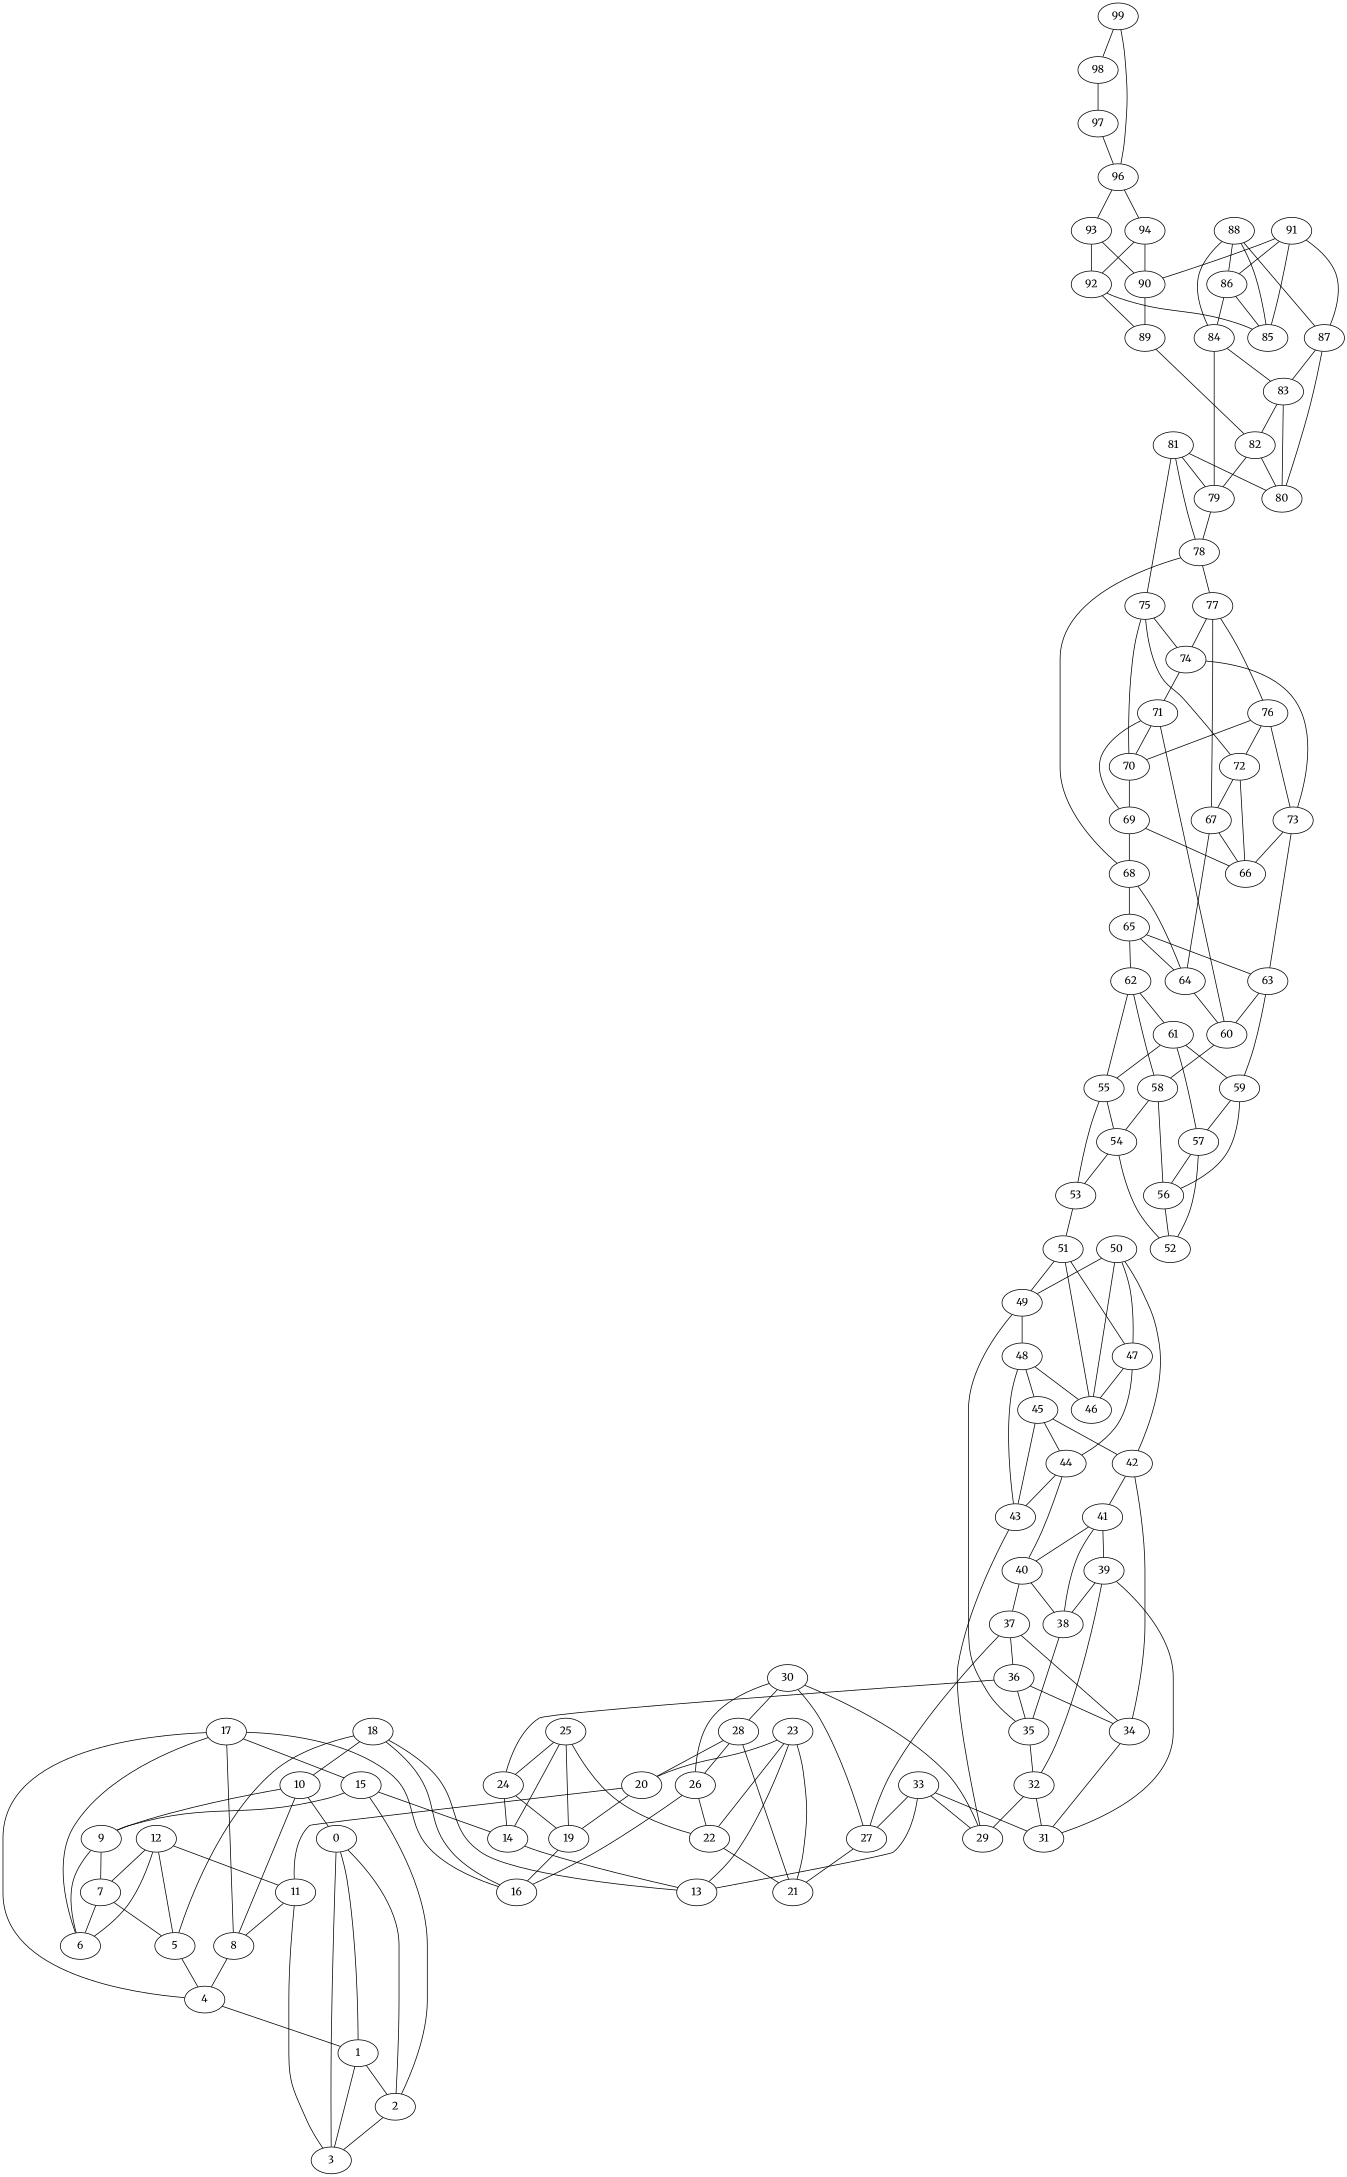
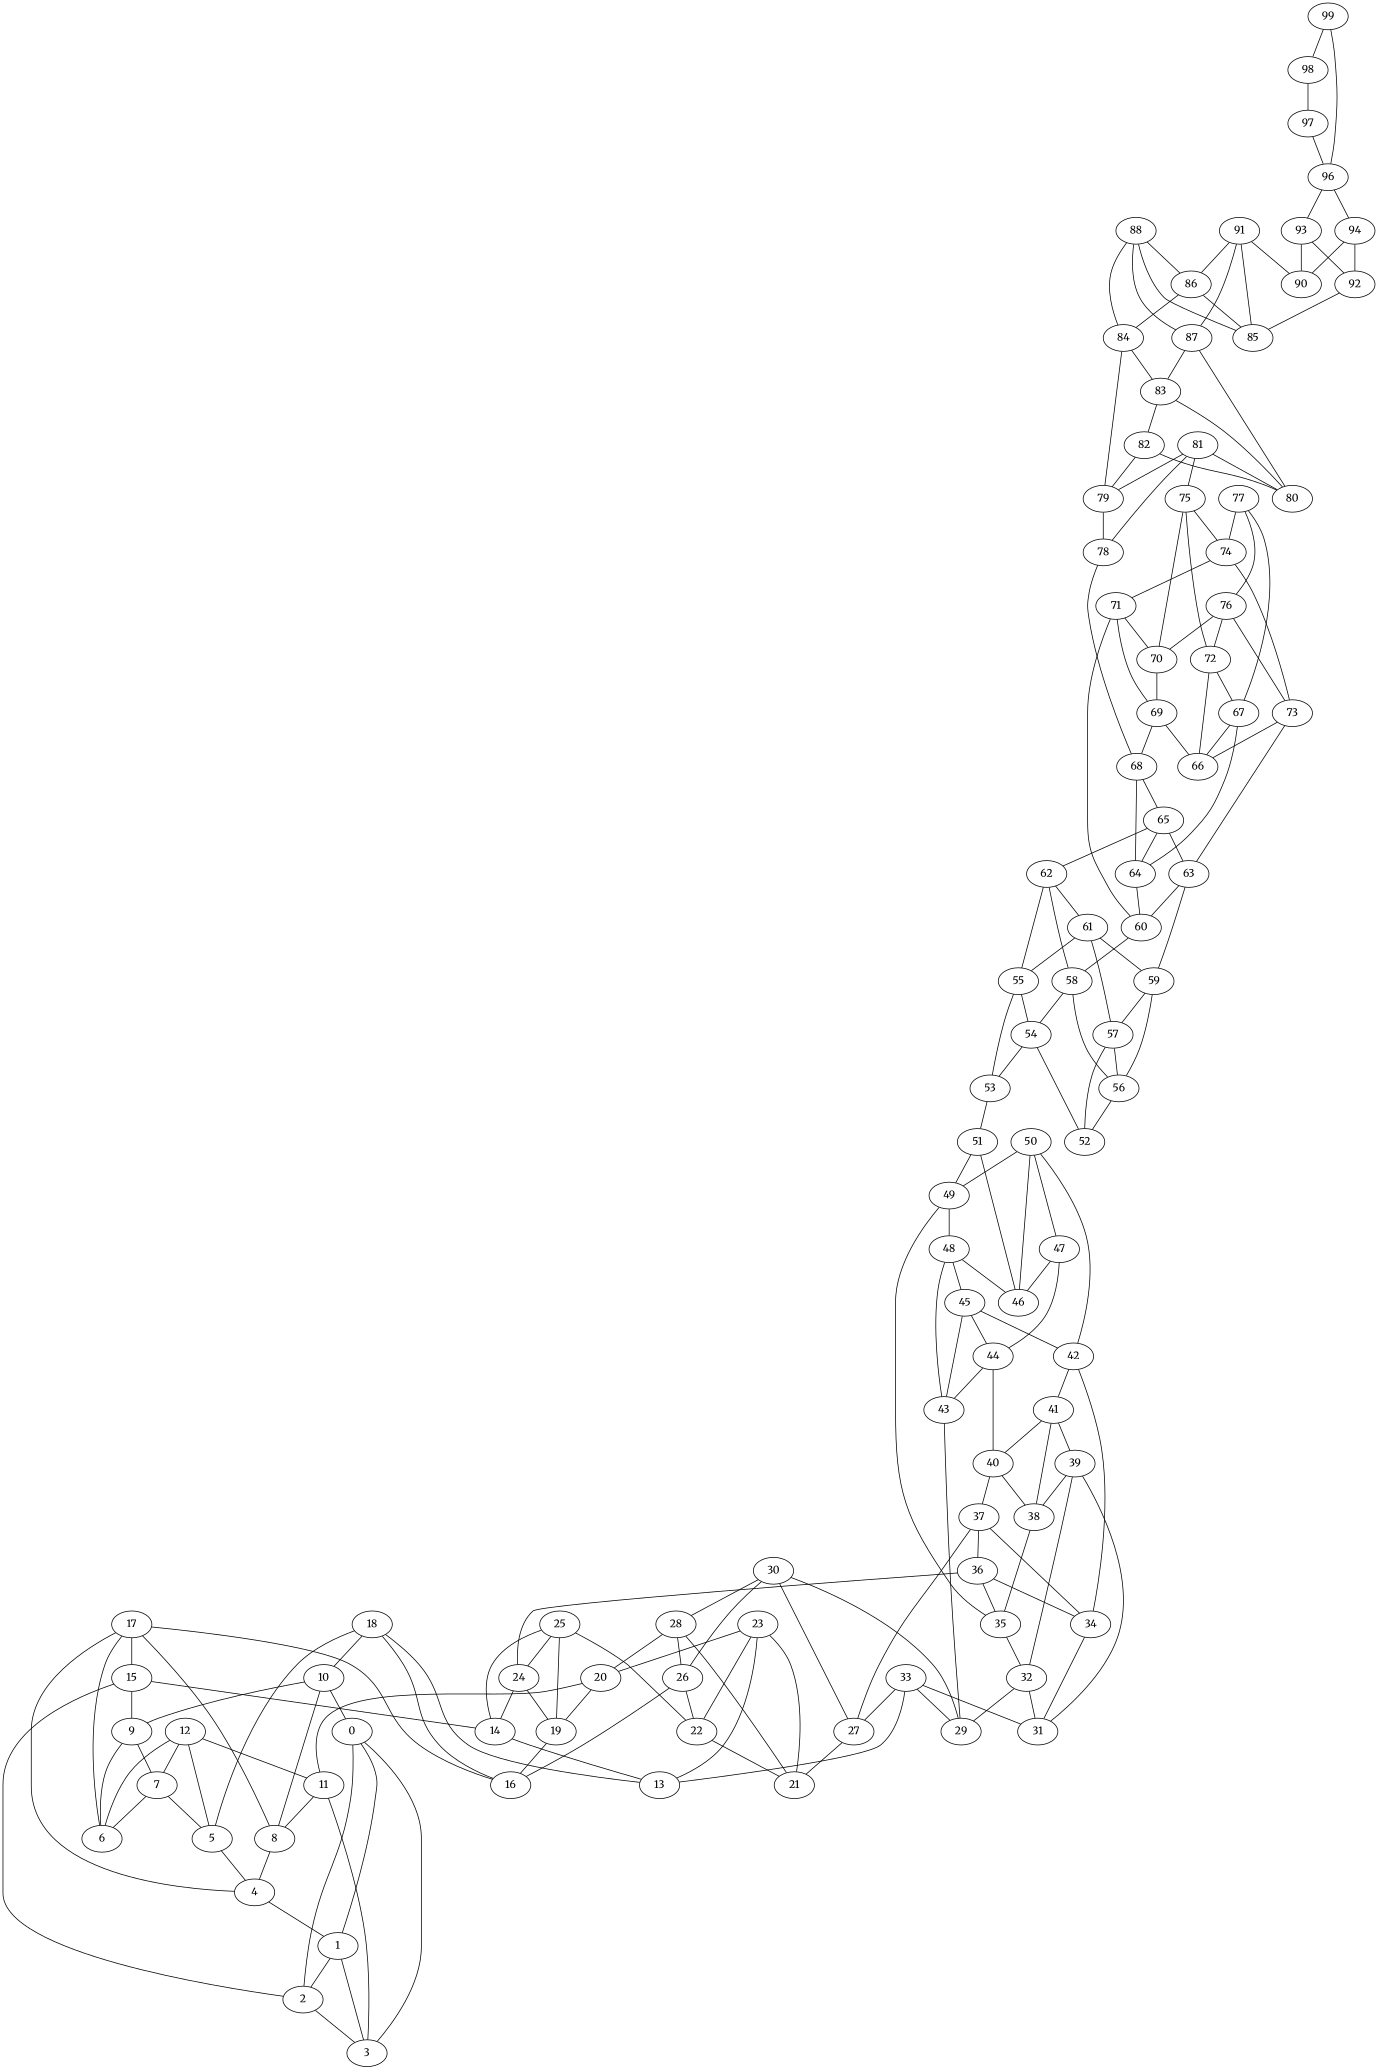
(1145, 338) -> none
(1206, 579) -> none
(1098, 1303) -> none
